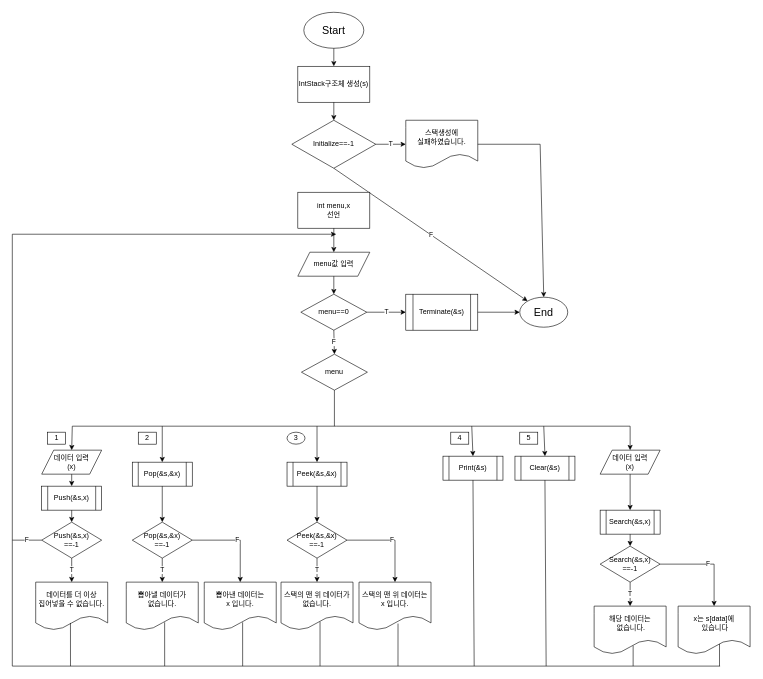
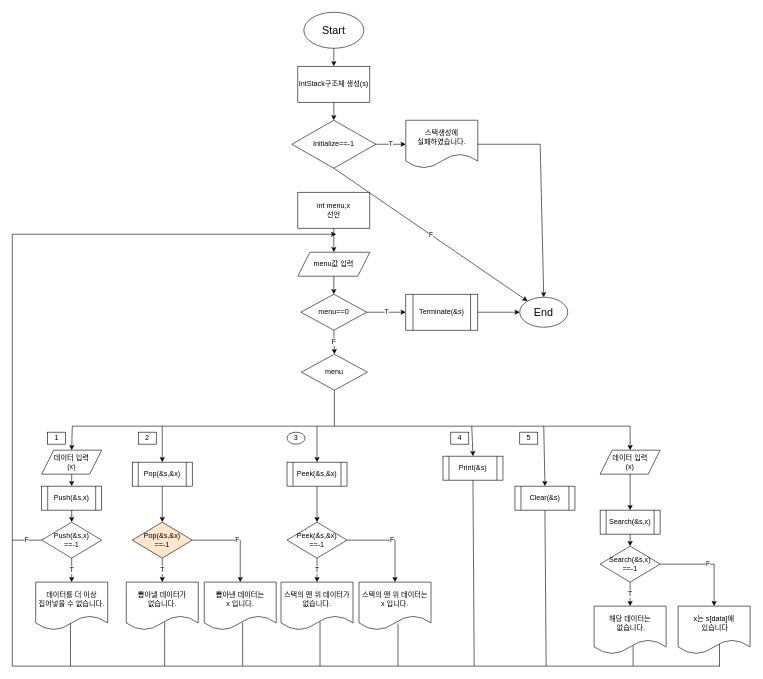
(545, 468) -> (545, 498)
(162, 540) -> (162, 540)
